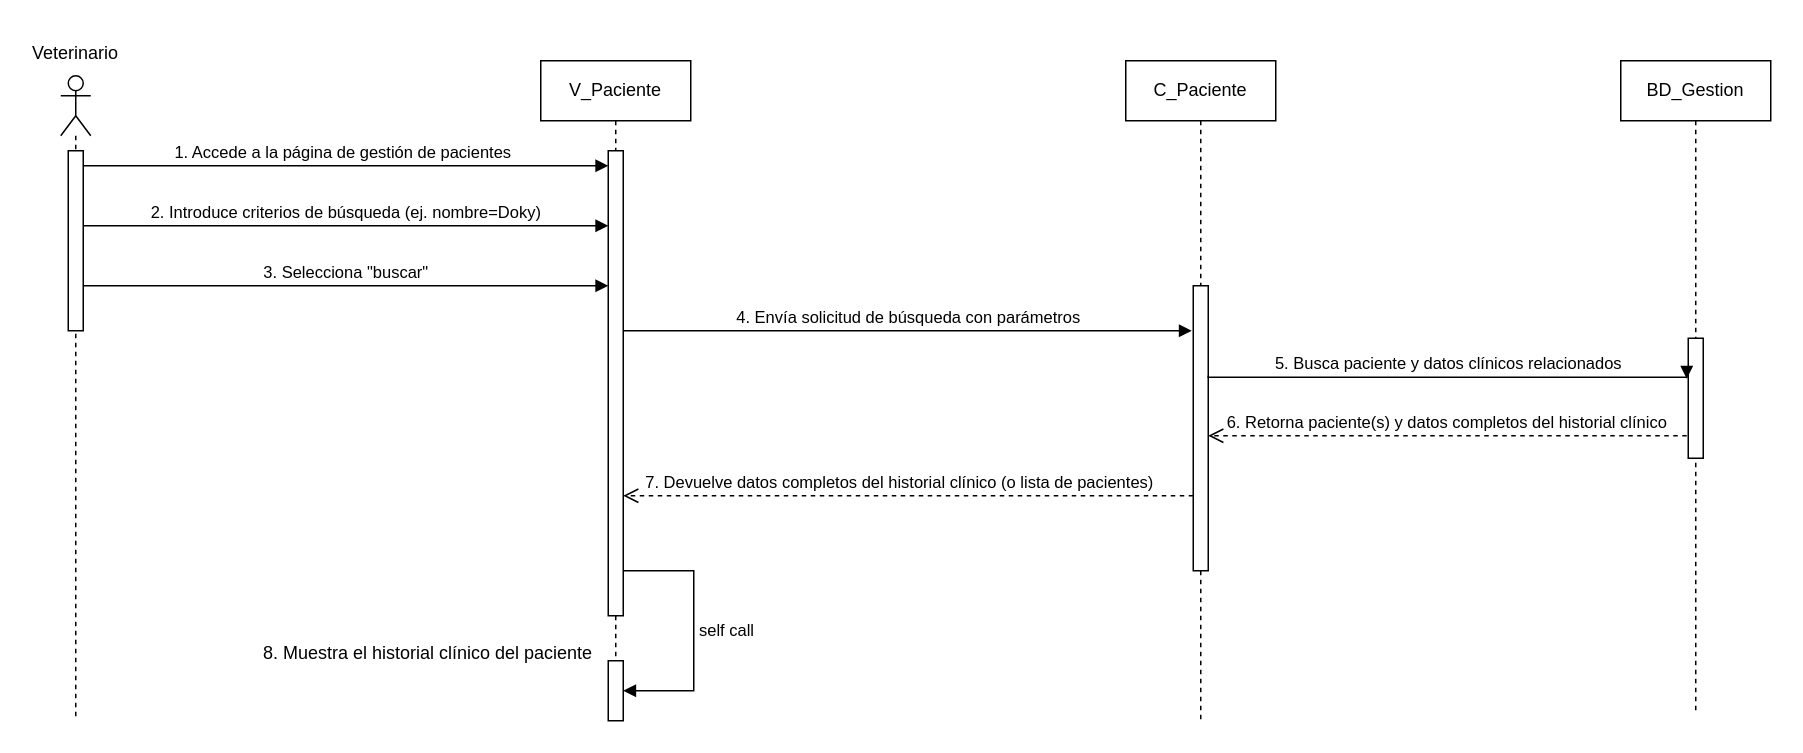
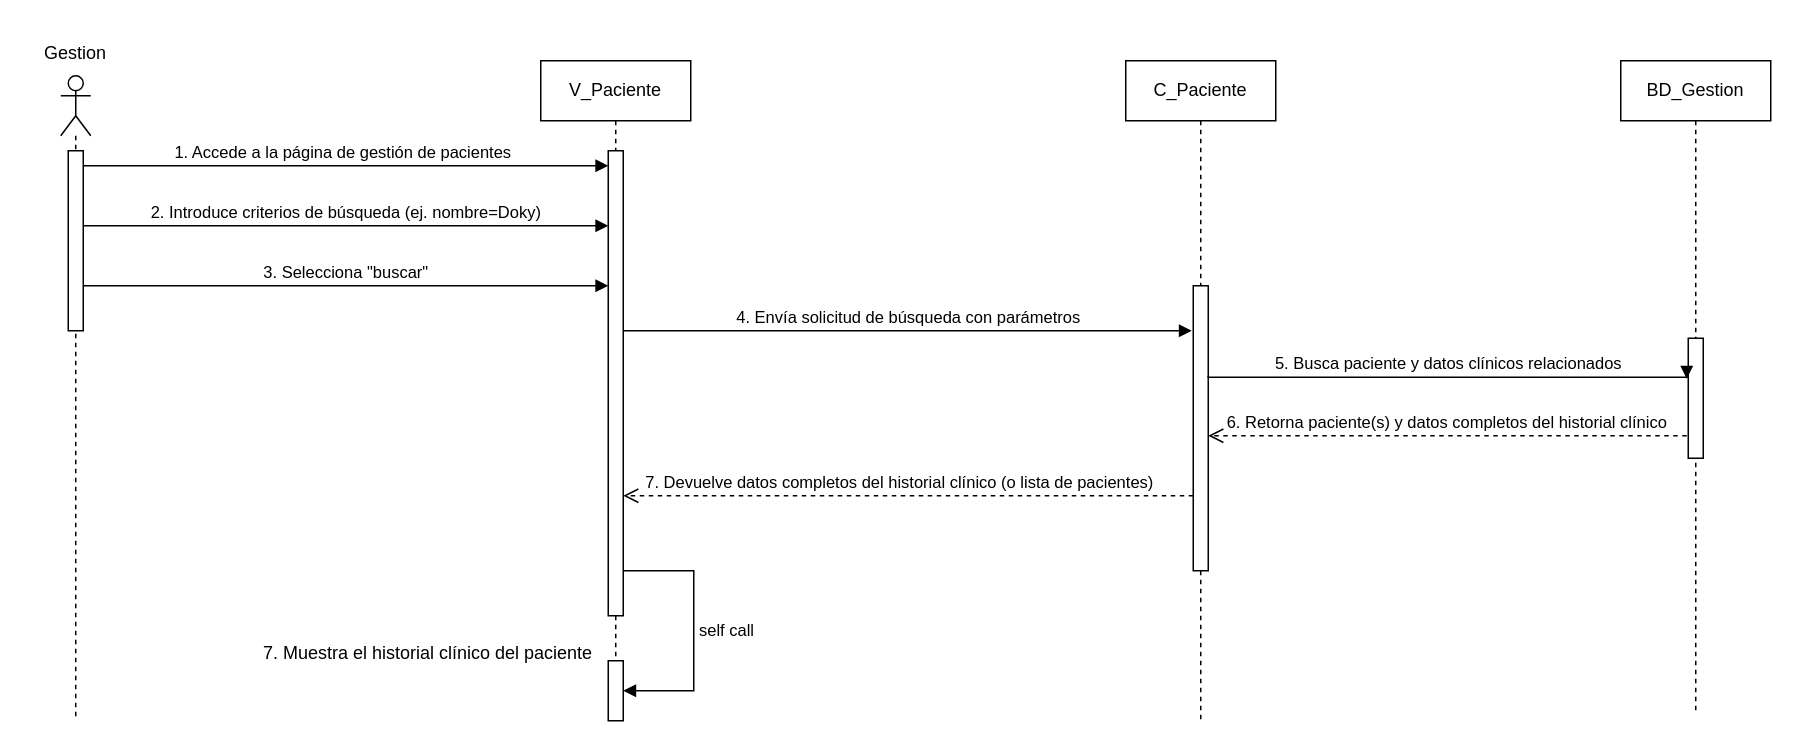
(76, 53) -> (76, 53)
(428, 653) -> (428, 653)
